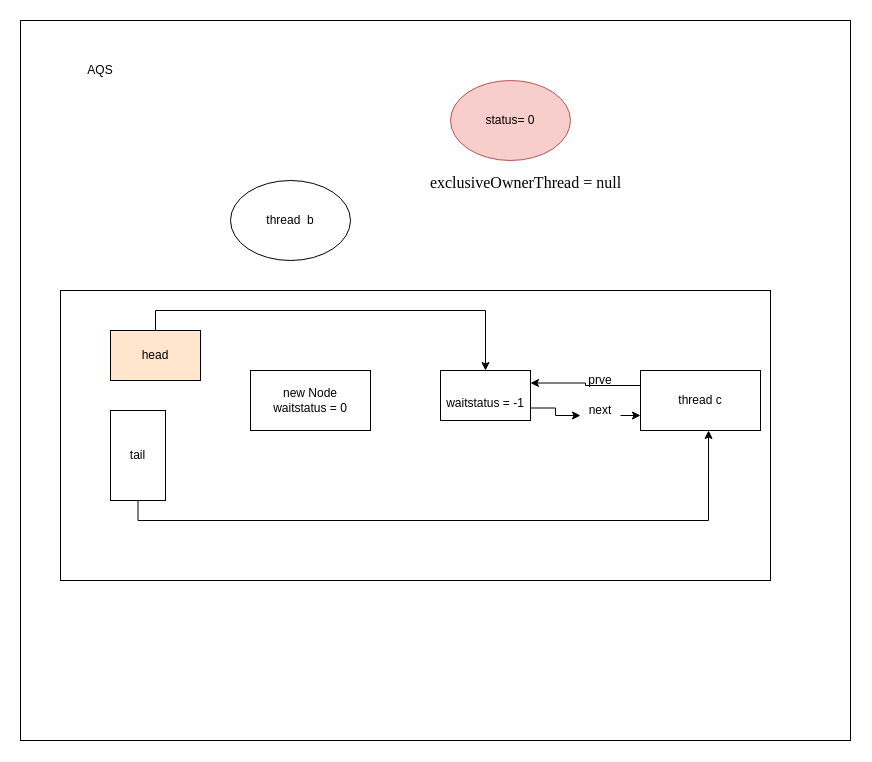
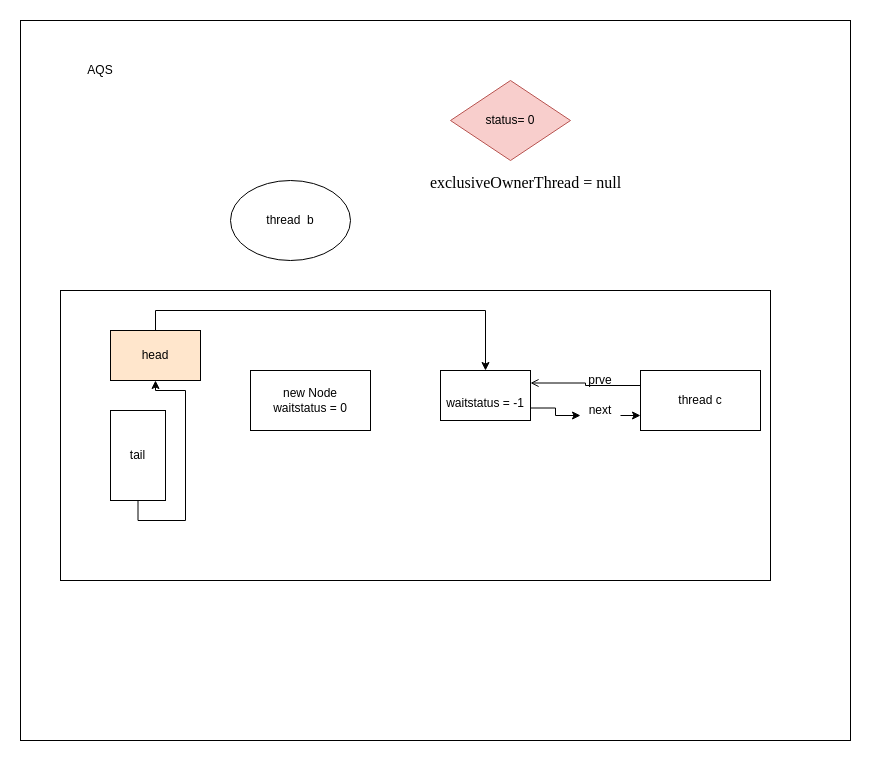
(511, 121) -> (511, 121)
(539, 383) -> (537, 383)
(487, 521) -> (186, 441)
